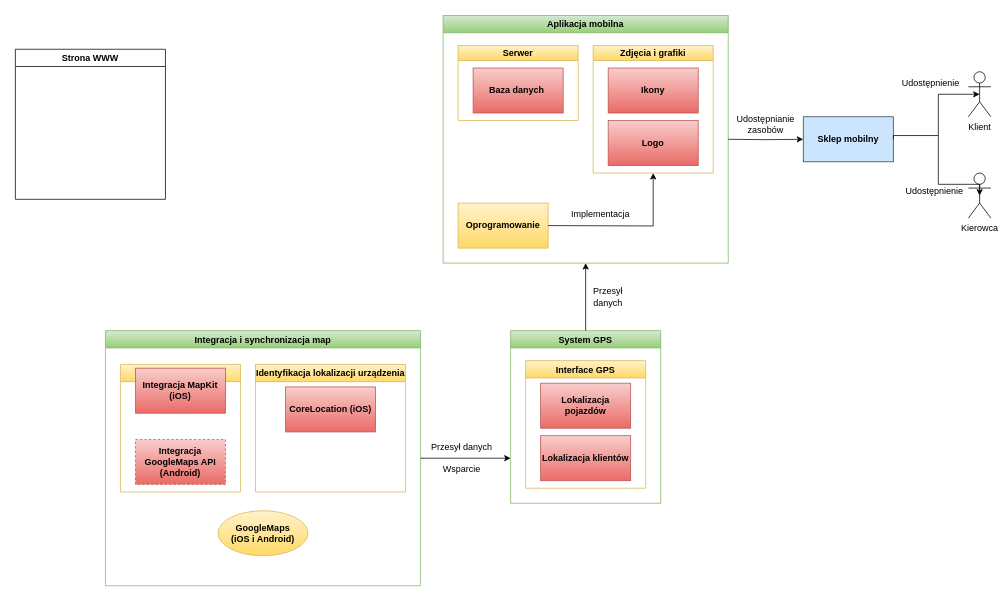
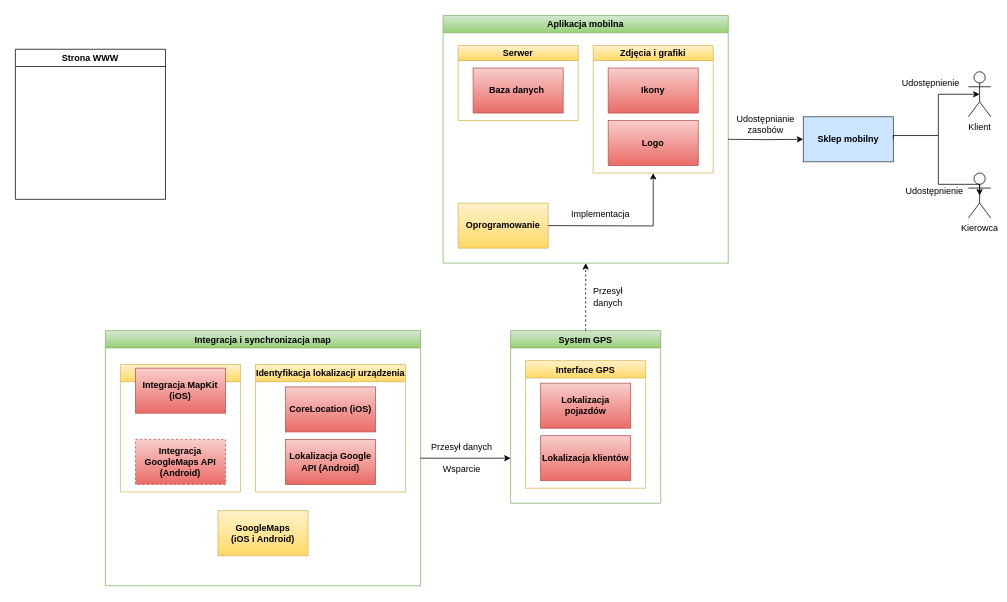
(585, 299) -> (585, 299)
none -> (330, 462)
(263, 533) -> (263, 533)
